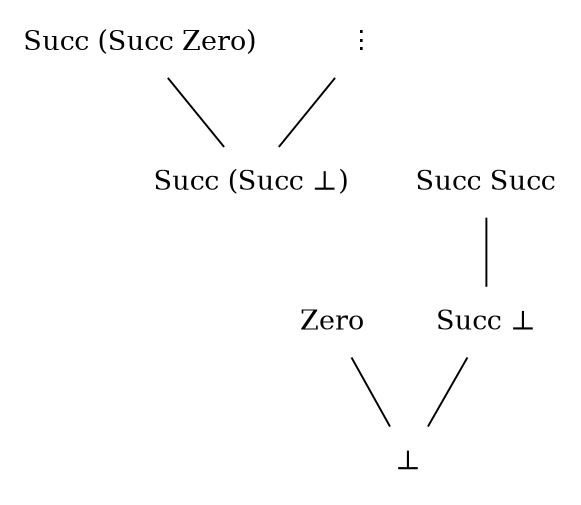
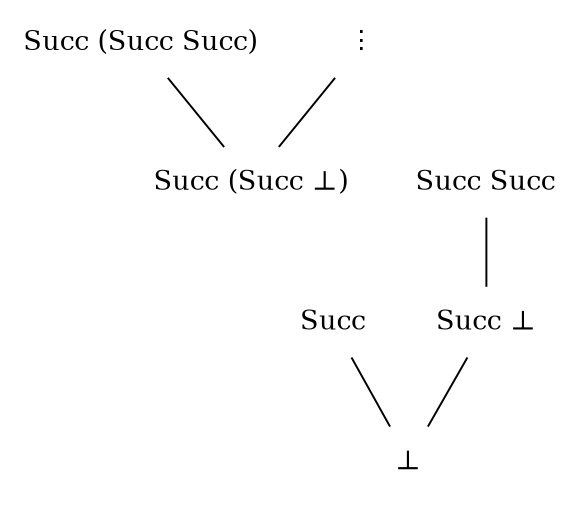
(141, 43) -> (141, 43)
(333, 322) -> (333, 322)
